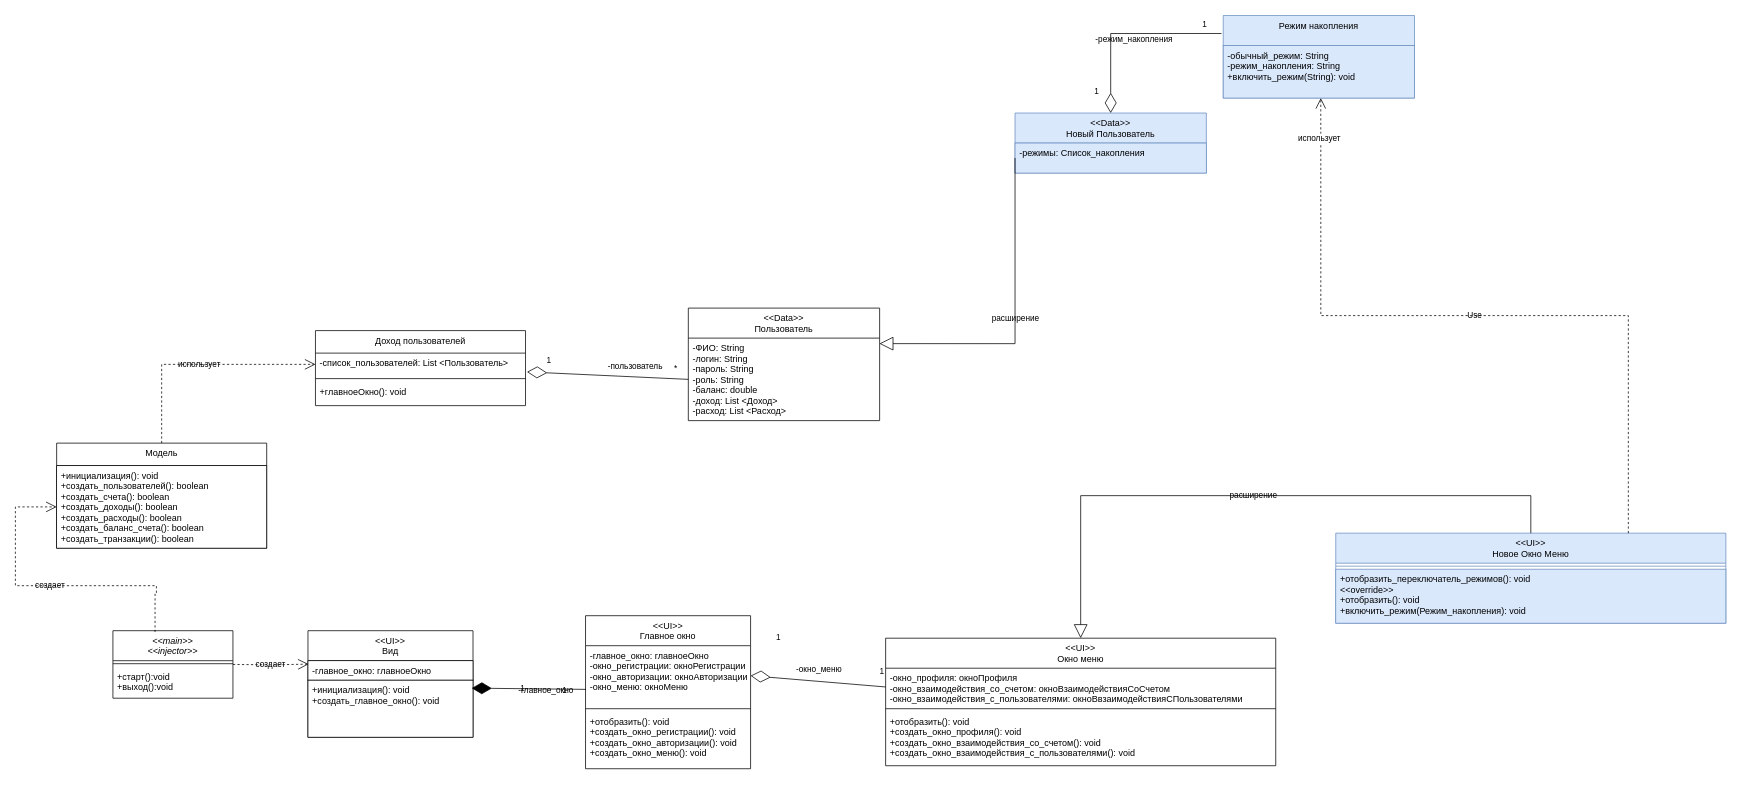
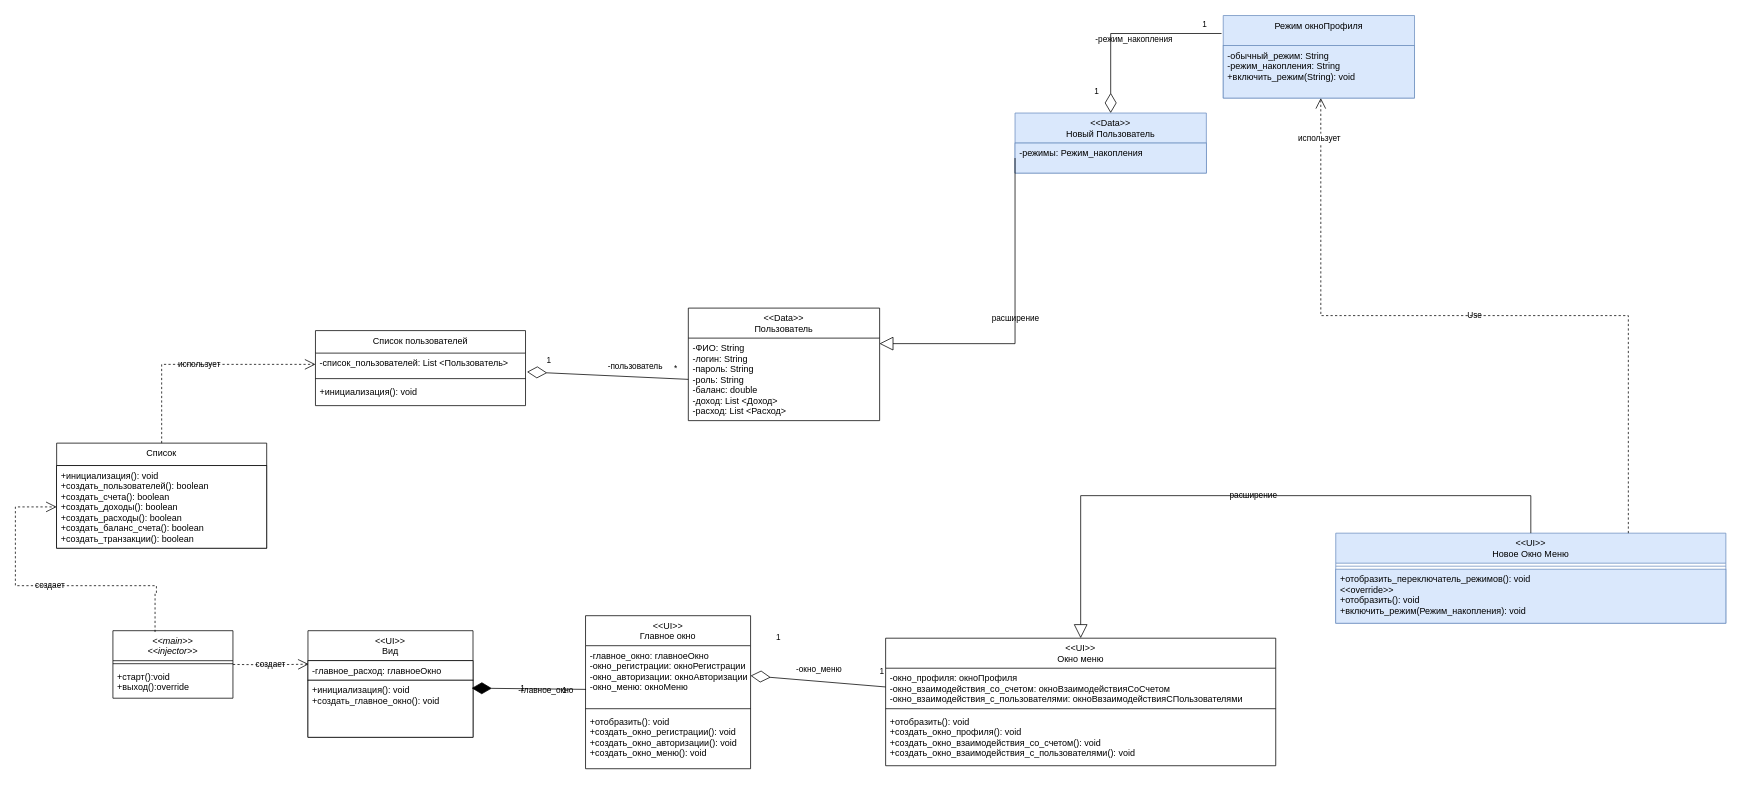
(1318, 26) -> (1318, 26)
(1082, 153) -> (1080, 153)
(420, 341) -> (420, 341)
(366, 392) -> (371, 392)
(161, 453) -> (161, 453)
(375, 671) -> (380, 671)
(147, 677) -> (147, 677)
